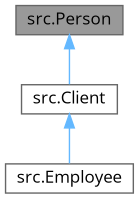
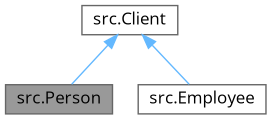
(69, 67) -> (90, 65)
